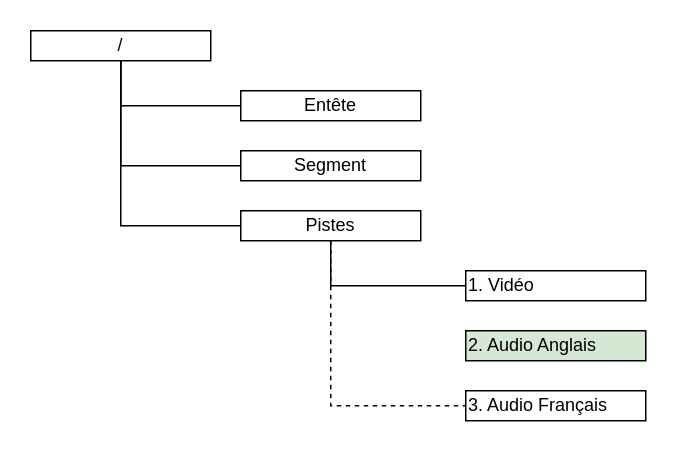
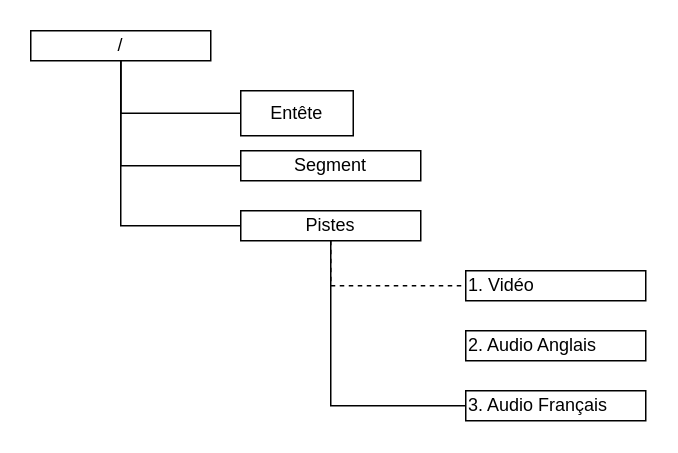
(331, 106) -> (297, 113)
(399, 286) -> (399, 286)
(556, 346) -> (556, 346)
(338, 406) -> (338, 406)
